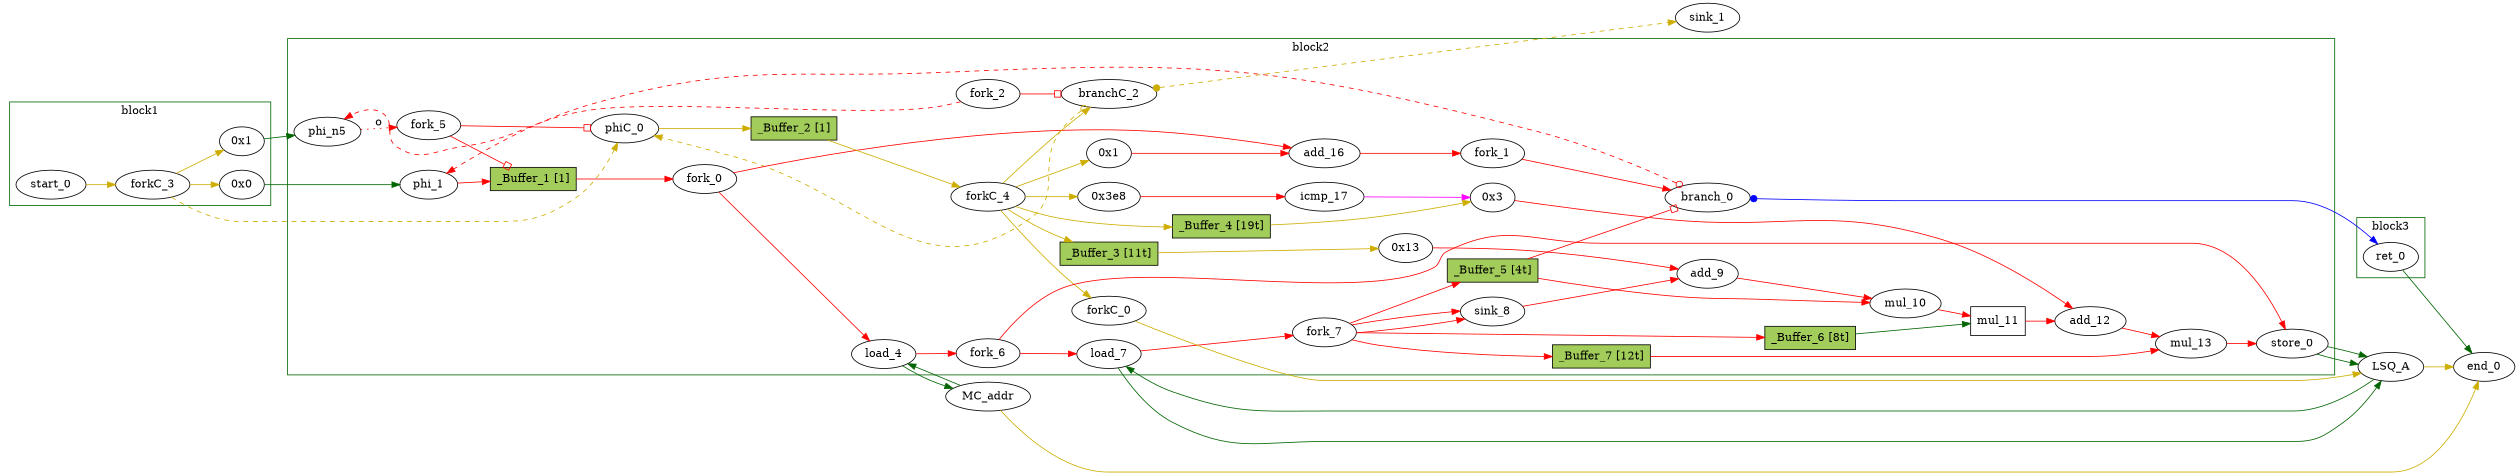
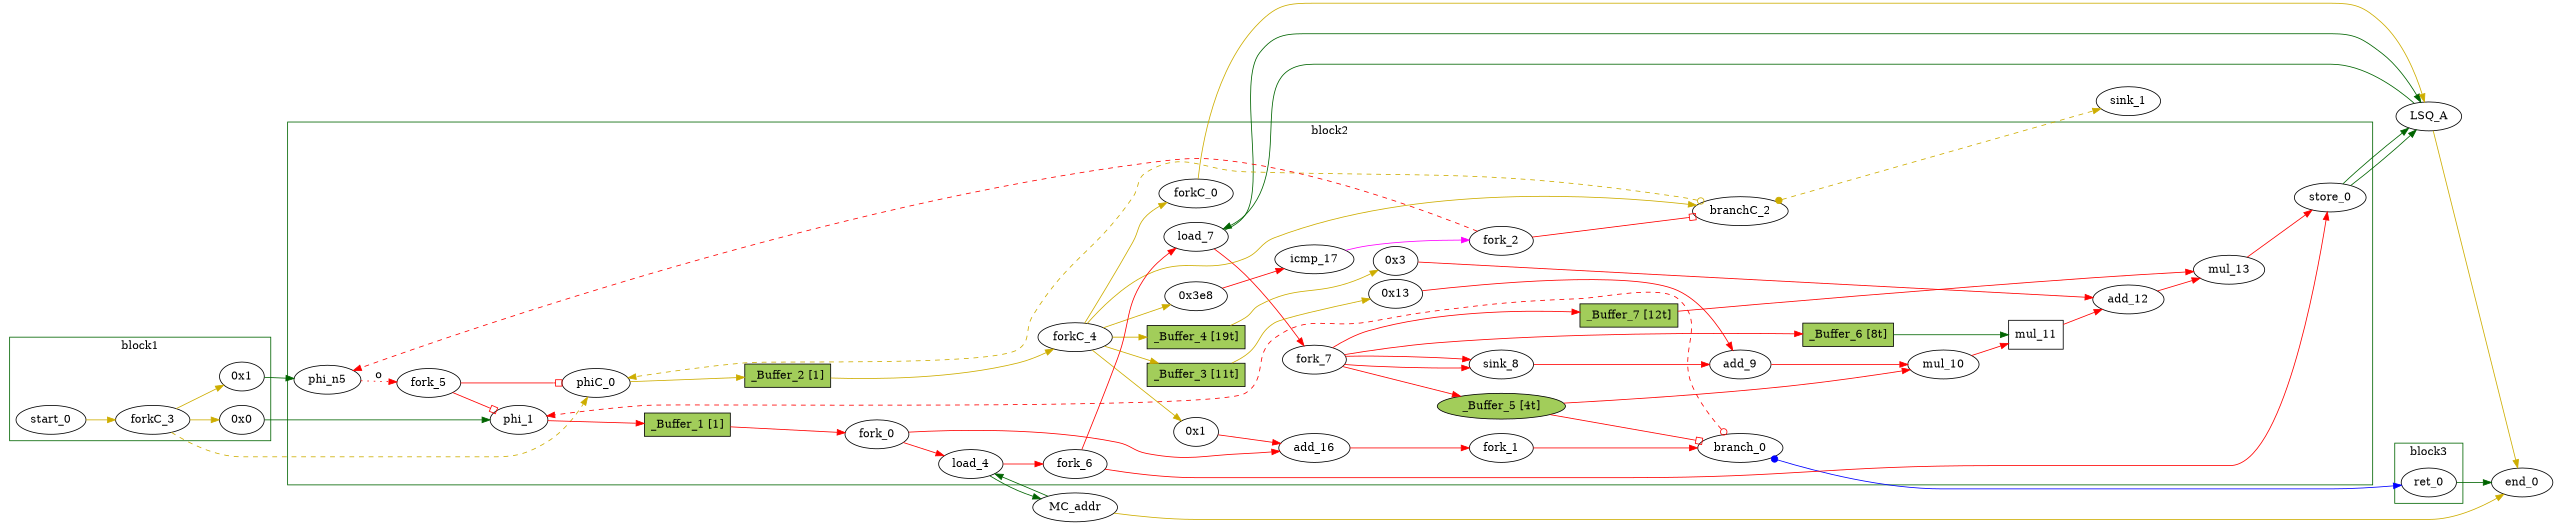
(477, 150) -> (471, 400)
(1413, 197) -> (1403, 242)
(1493, 271) -> (1501, 406)
